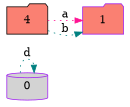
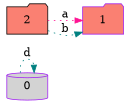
(27, 20) -> (27, 20)
